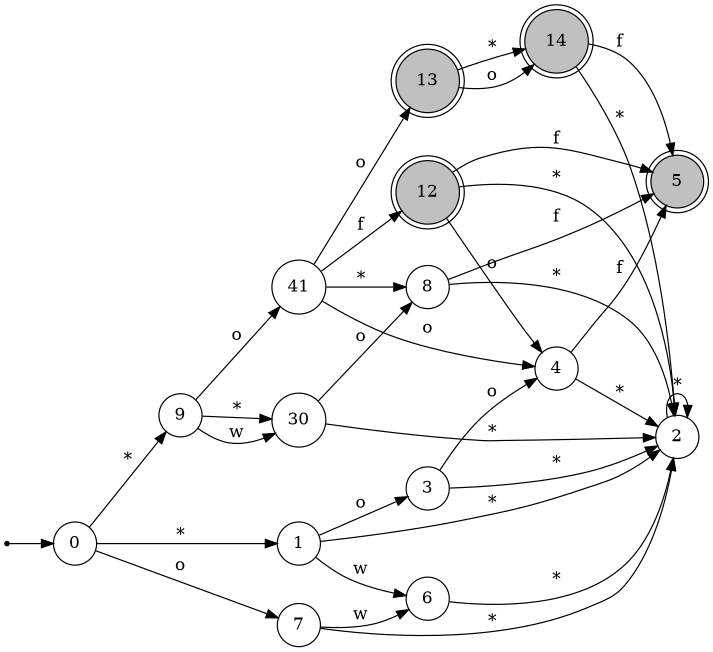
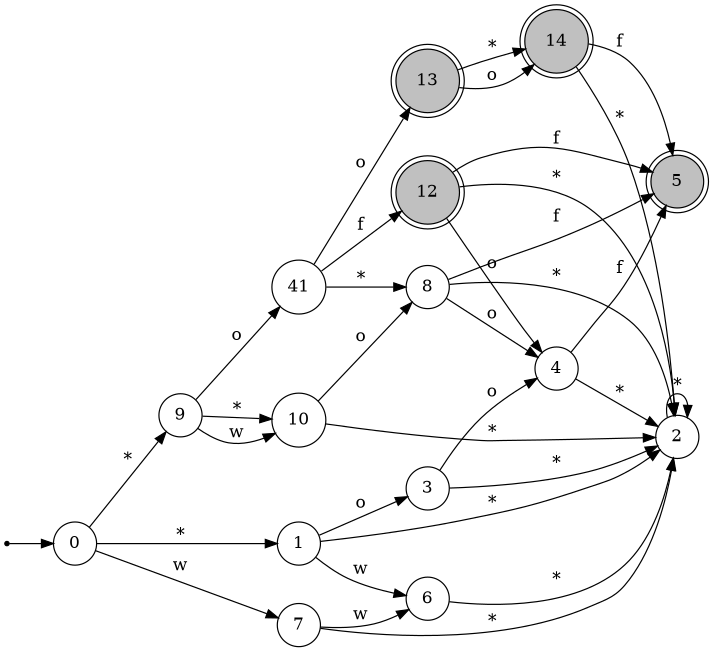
(419, 345) -> (487, 325)
(299, 420) -> (299, 420)
(181, 566) -> (181, 566)
